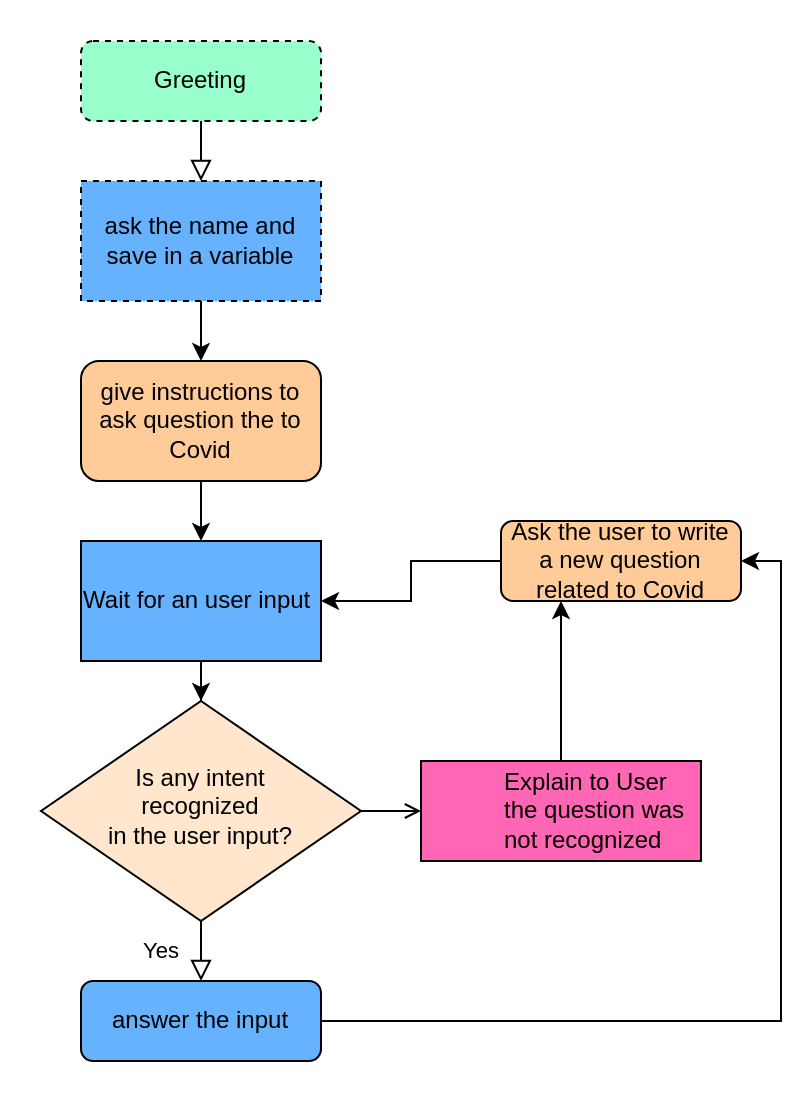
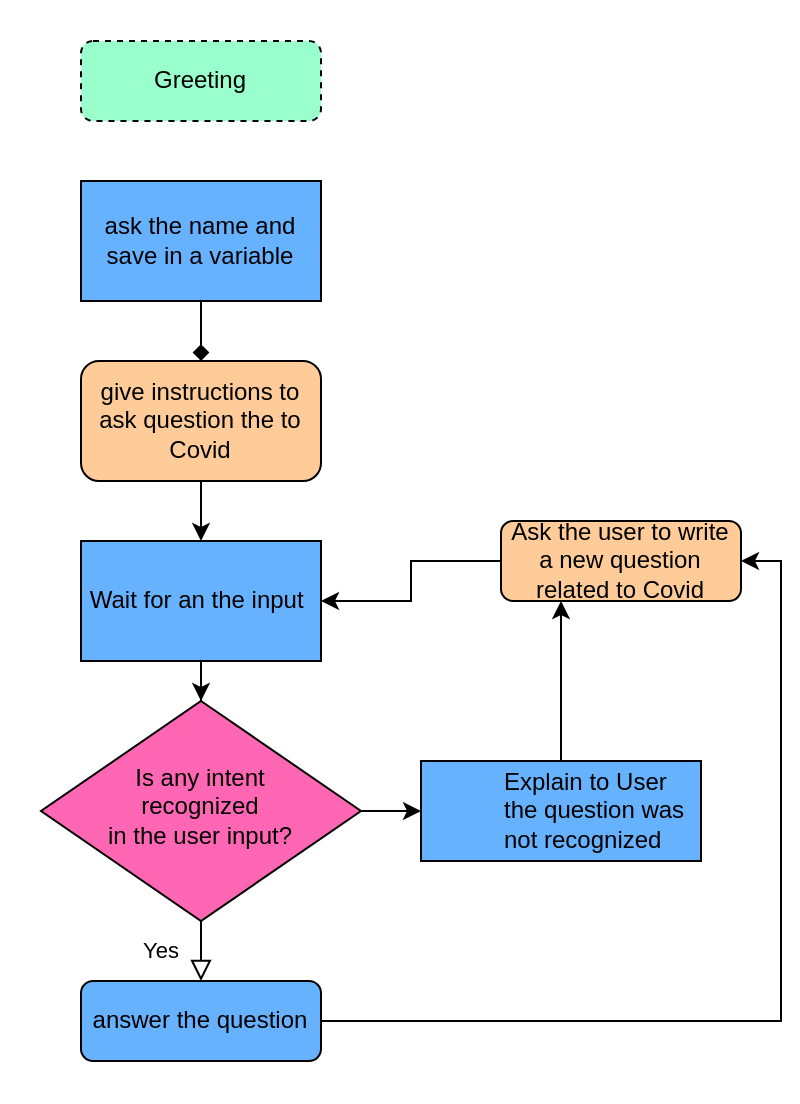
(201, 160) -> none
(201, 241) -> (201, 241)
(201, 346) -> (201, 345)
(201, 601) -> (201, 601)
(201, 811) -> (201, 811)
(409, 811) -> (406, 811)
(561, 811) -> (561, 811)
(201, 1021) -> (201, 1021)
